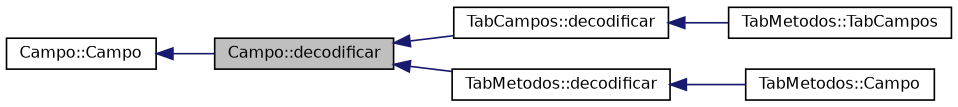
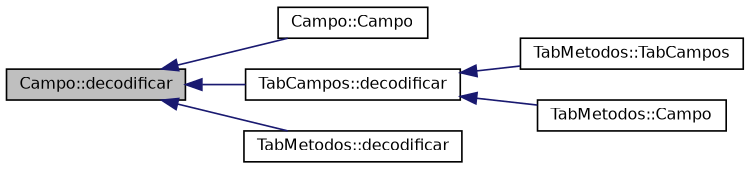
(194, 54) -> (233, 52)
(716, 85) -> (507, 102)
